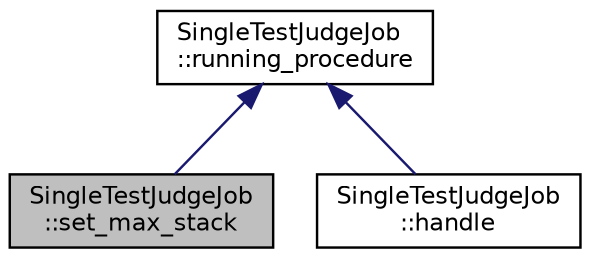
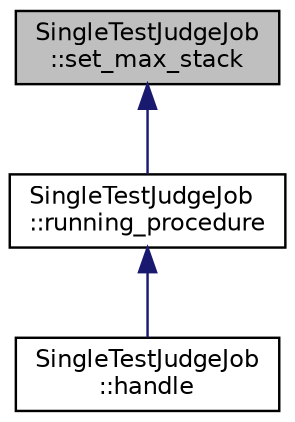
(210, 138) -> (148, 142)
